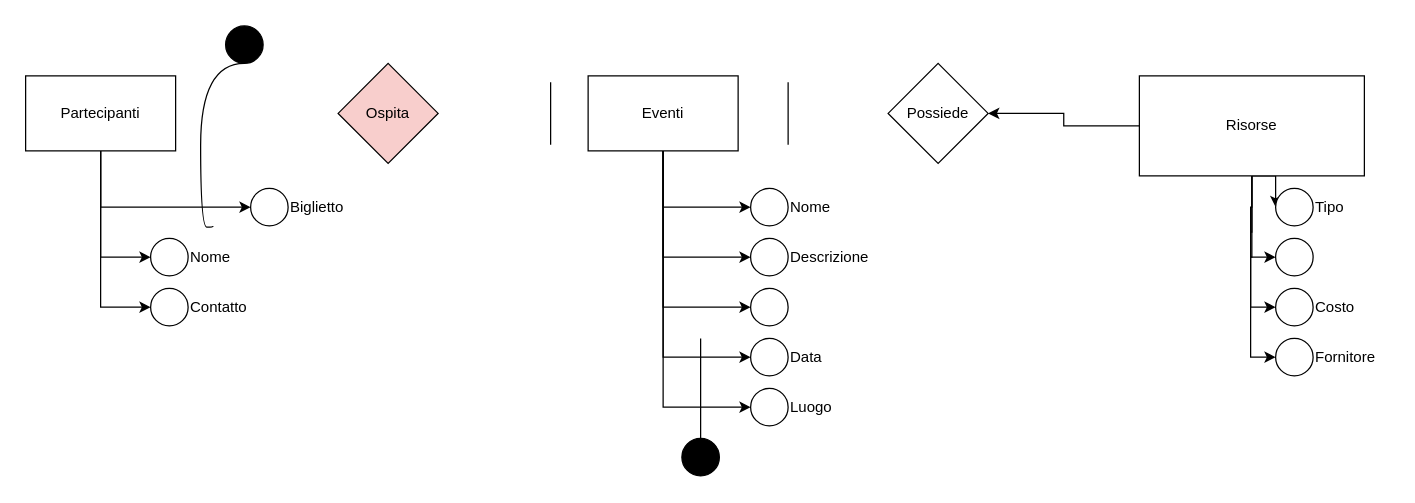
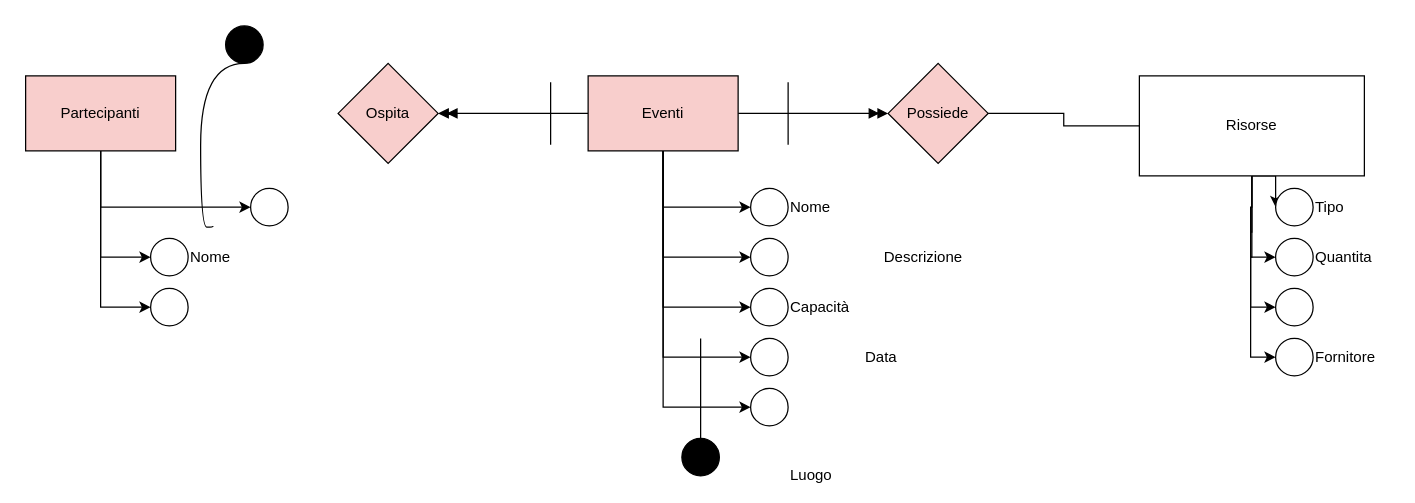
(101, 113) -> (101, 113)
none -> (523, 113)
(663, 113) -> (663, 113)
none -> (803, 113)
(938, 113) -> (938, 113)
(998, 113) -> (994, 113)
(326, 207) -> none
(826, 257) -> (919, 257)
none -> (1351, 257)
(226, 307) -> none
none -> (826, 307)
(1351, 307) -> none
(826, 357) -> (901, 357)
(826, 407) -> (826, 476)
